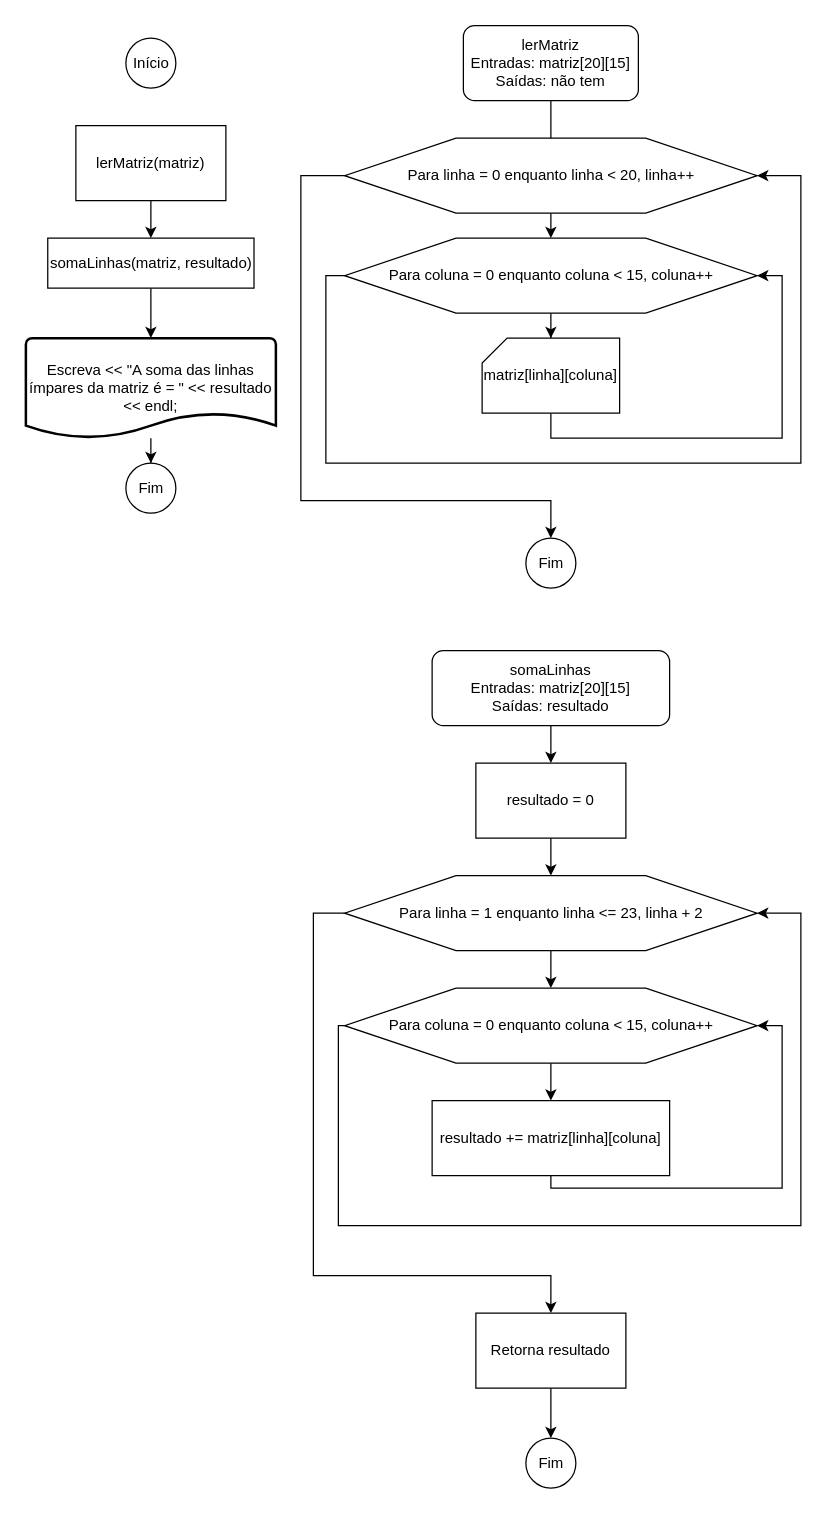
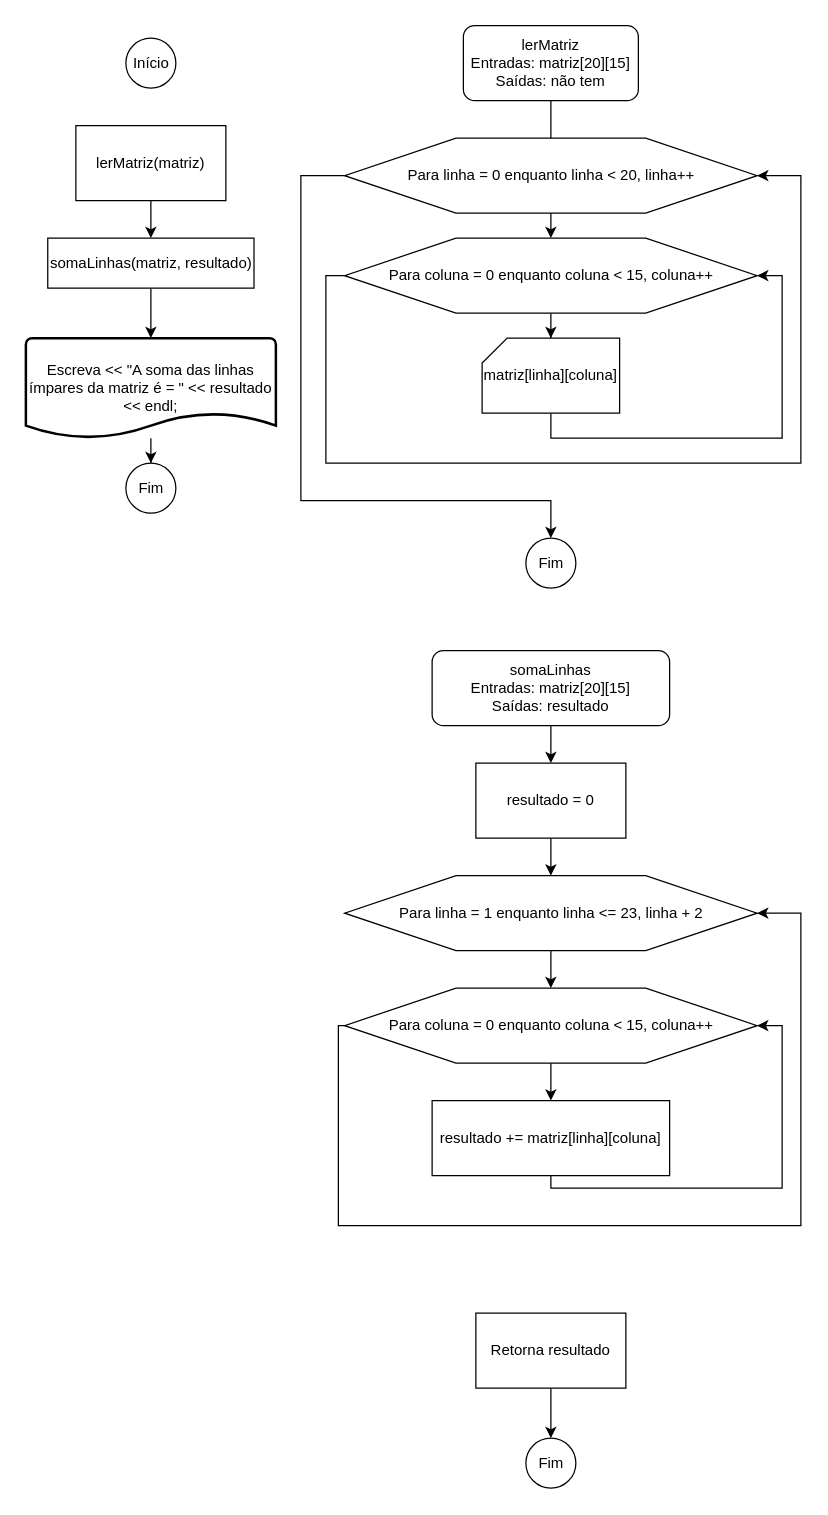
(313, 1212) -> none
